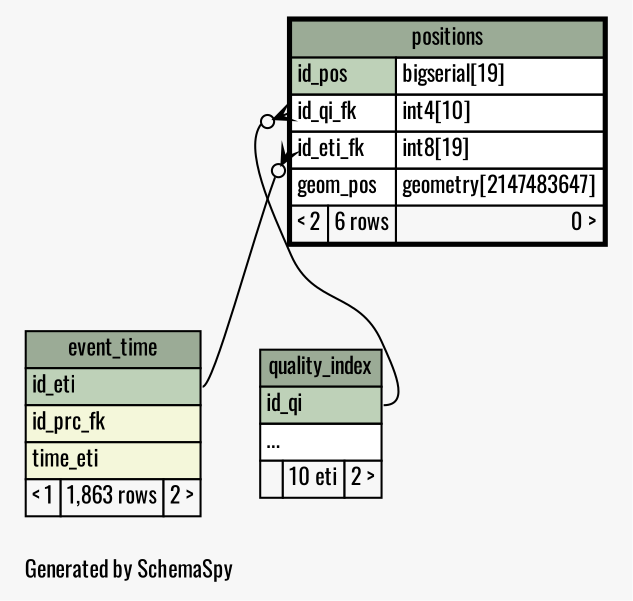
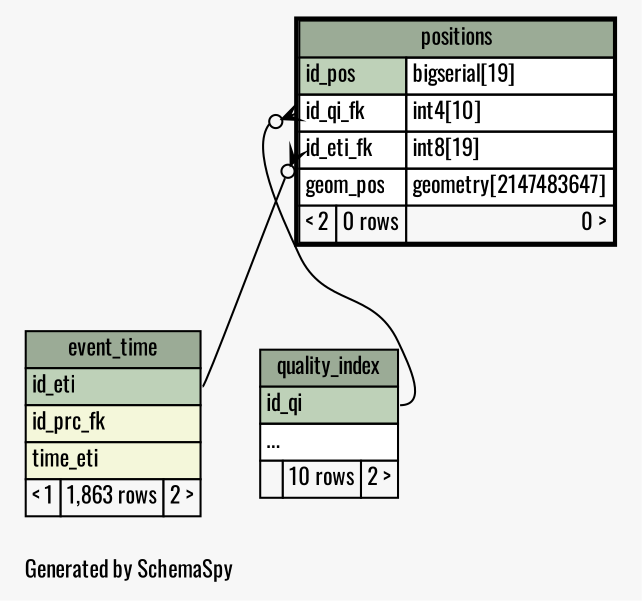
(362, 223) -> (371, 223)
(314, 478) -> (322, 478)
